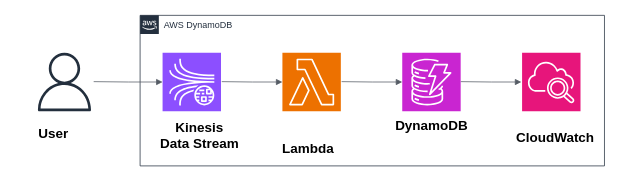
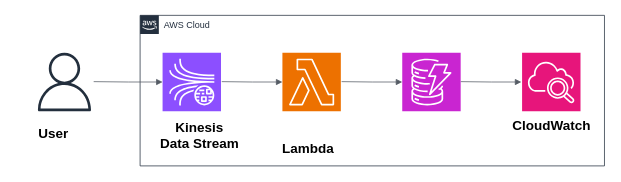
(193, 26) -> (184, 26)
(432, 126) -> none
(555, 138) -> (552, 126)
